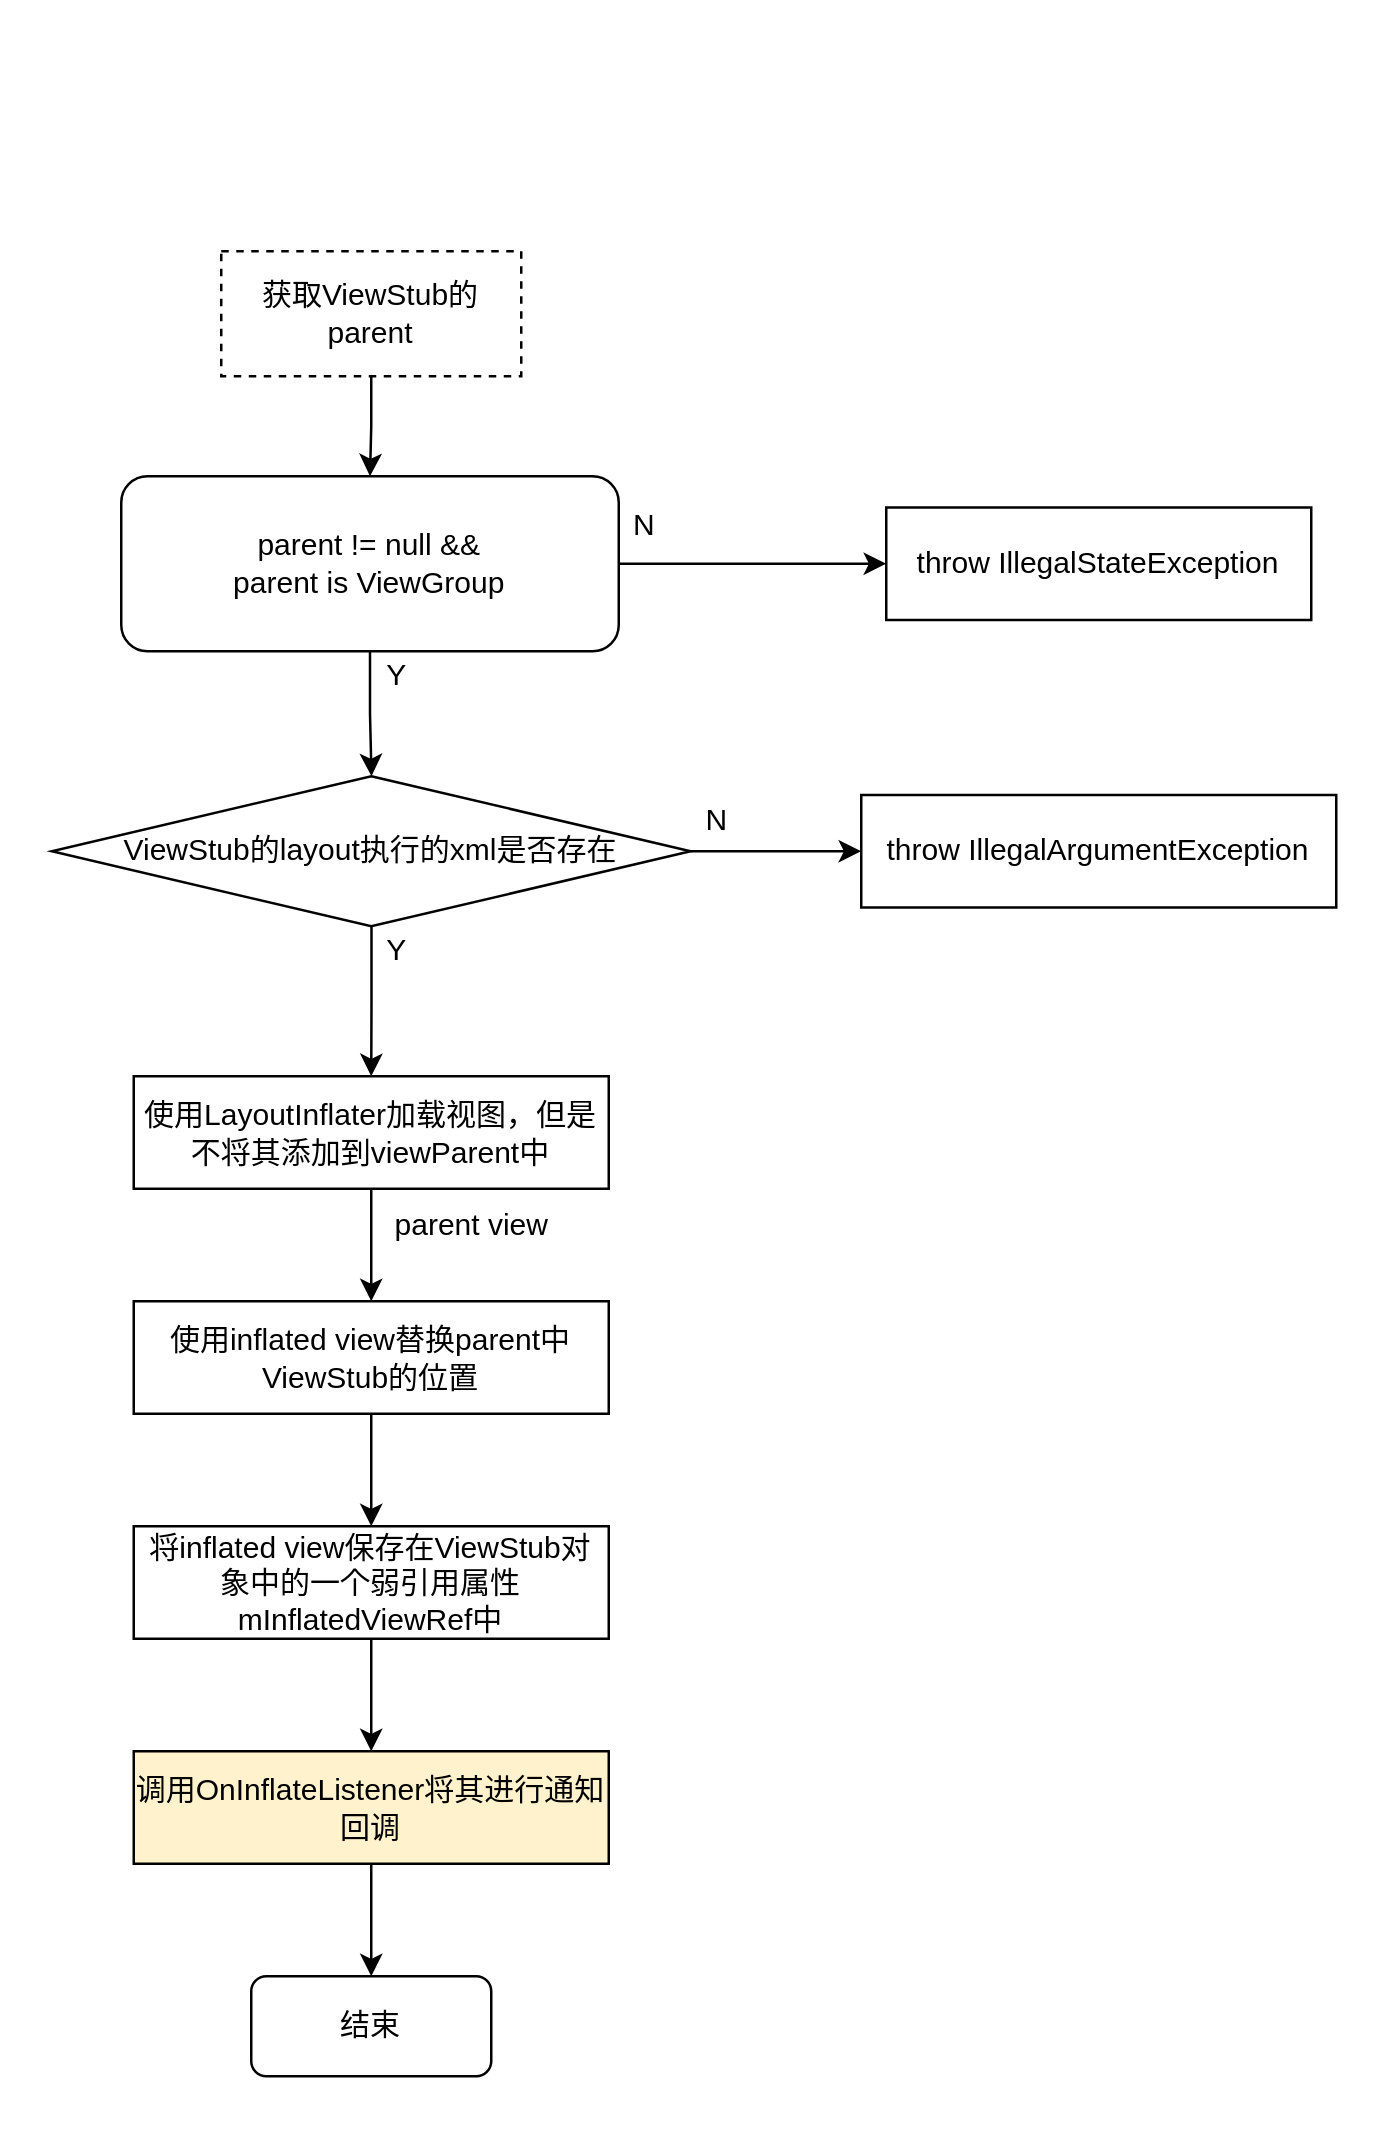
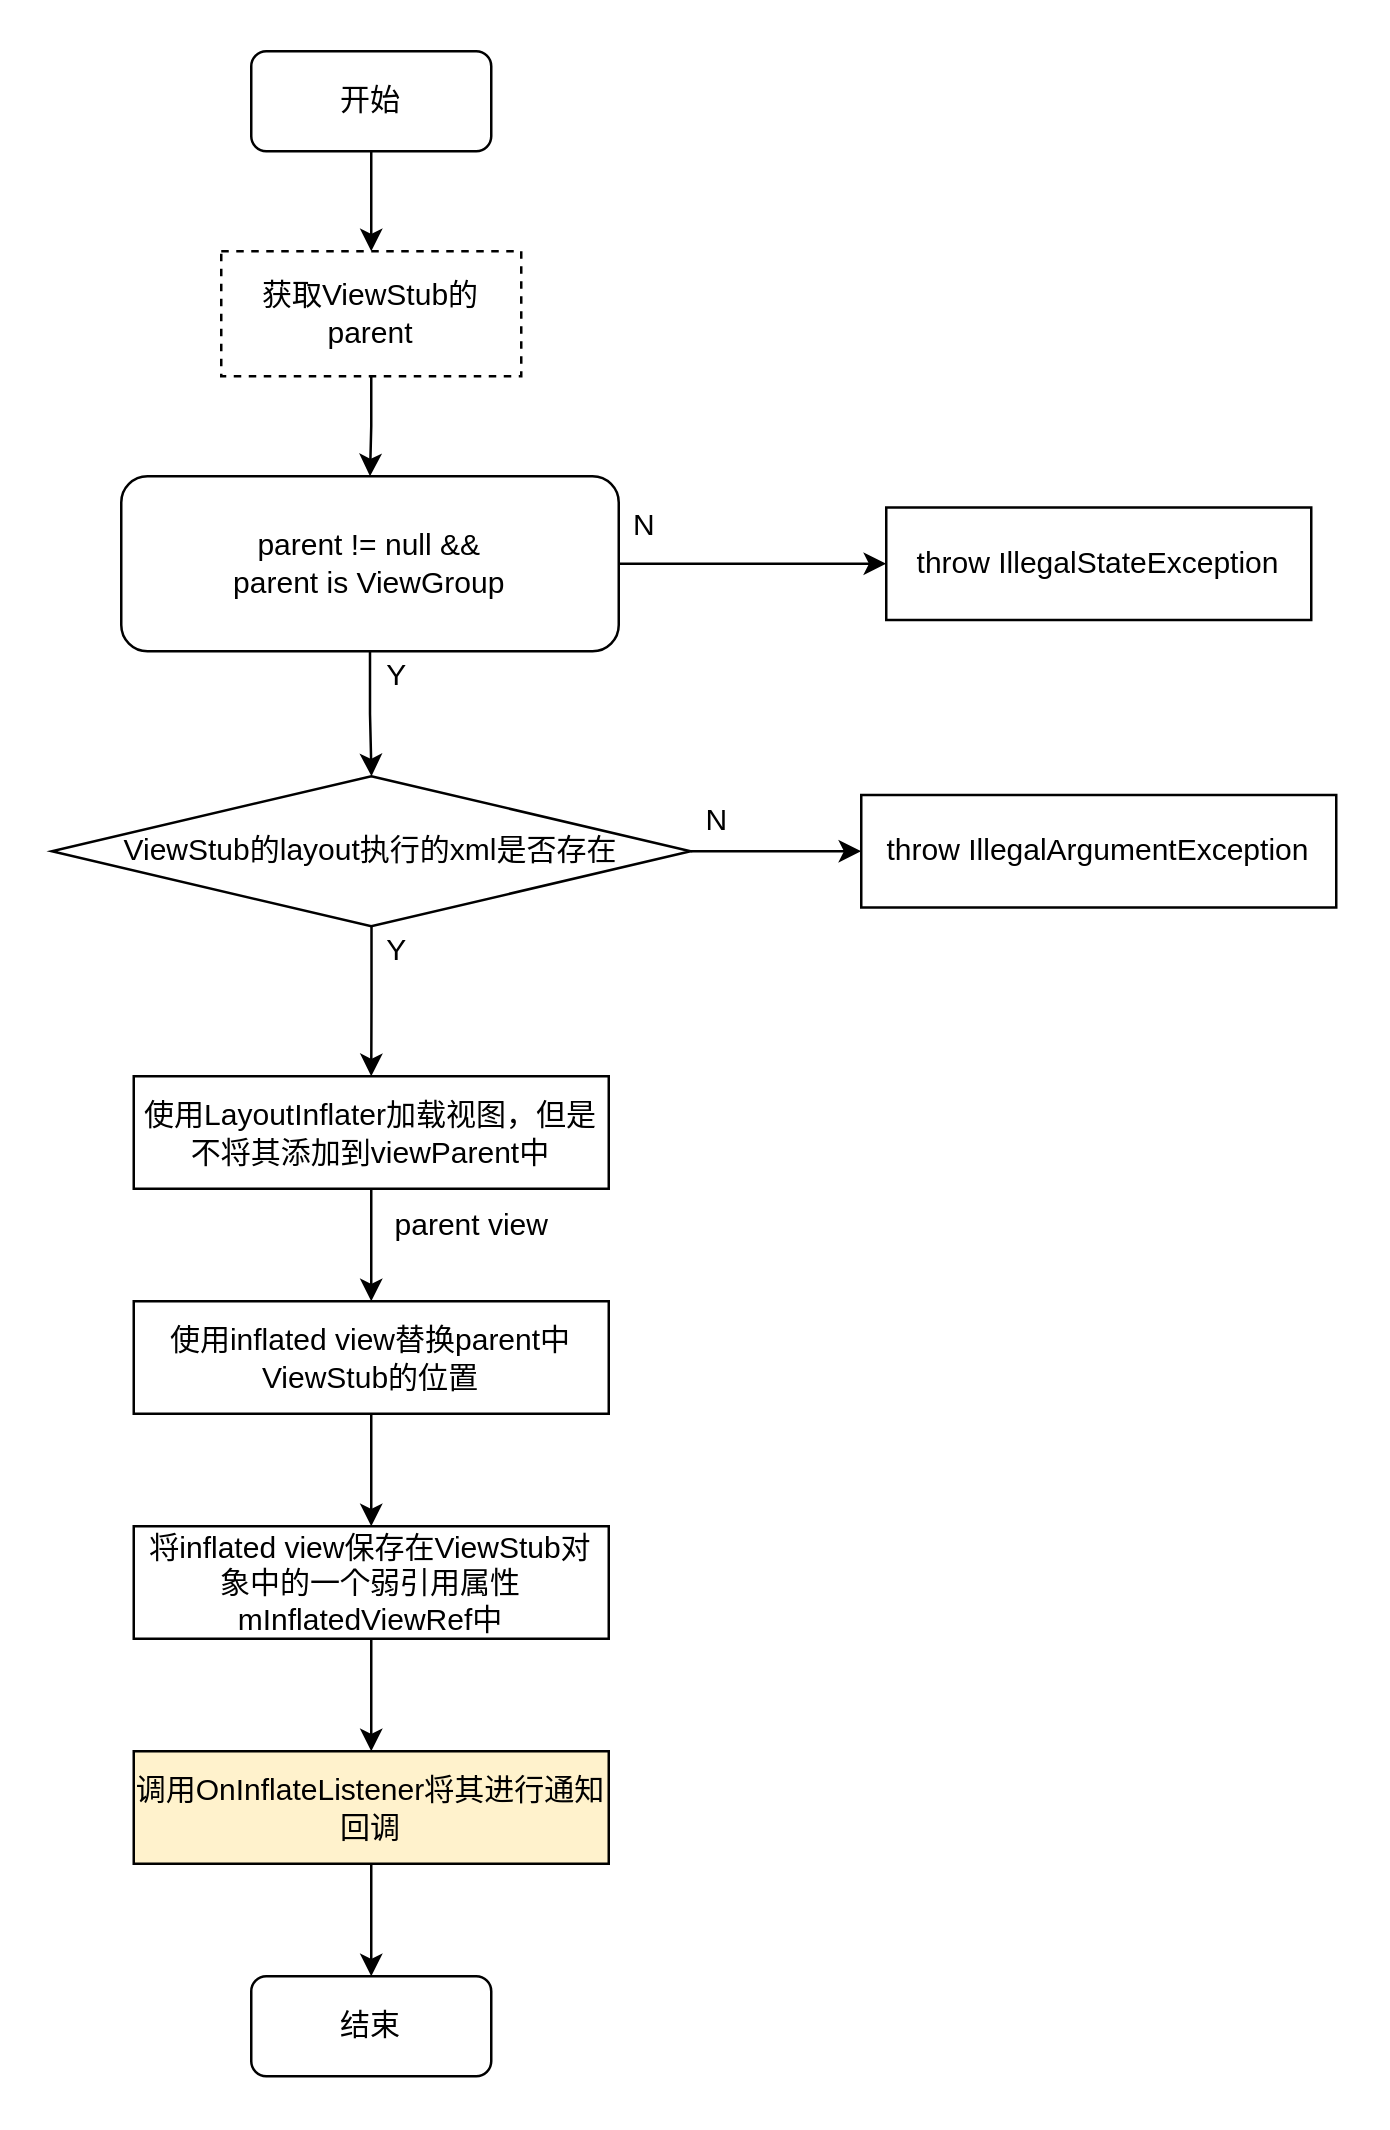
none -> (371, 101)
none -> (371, 193)
